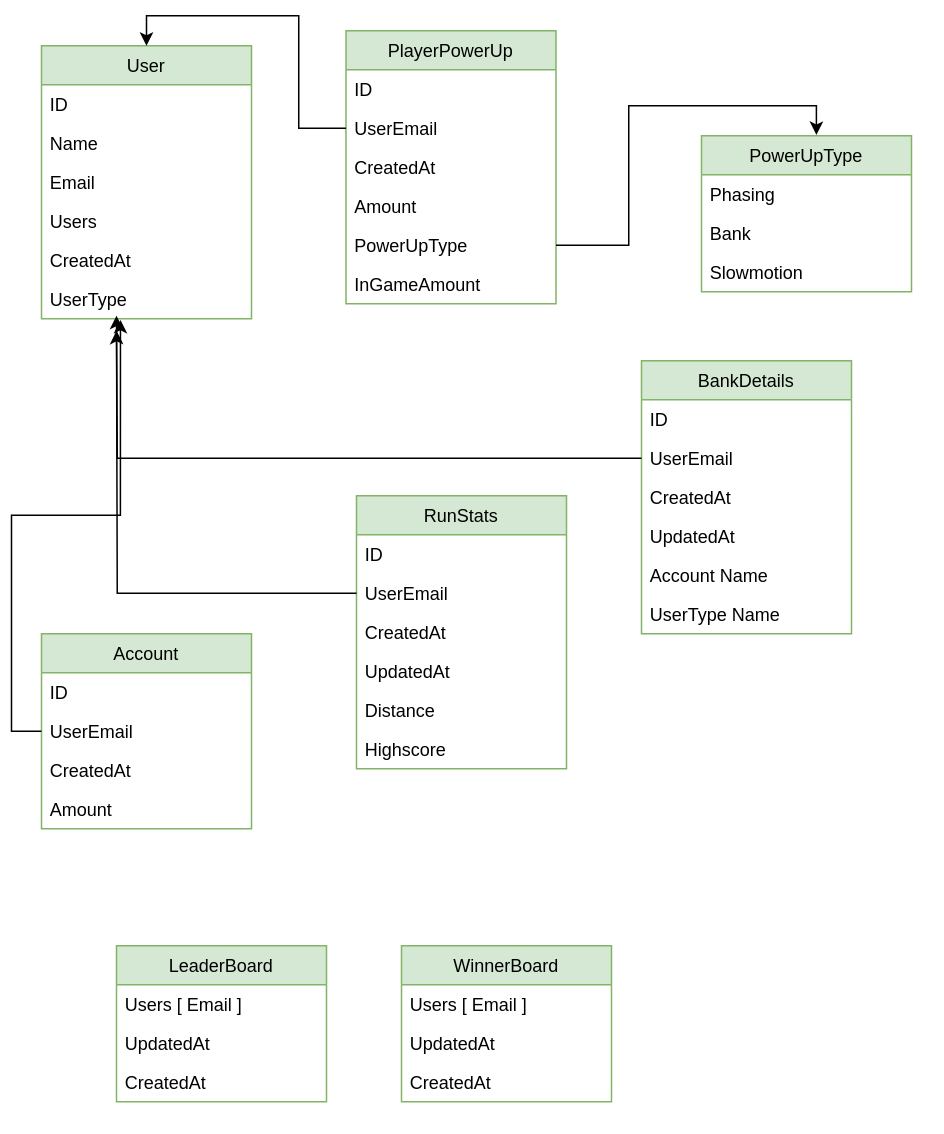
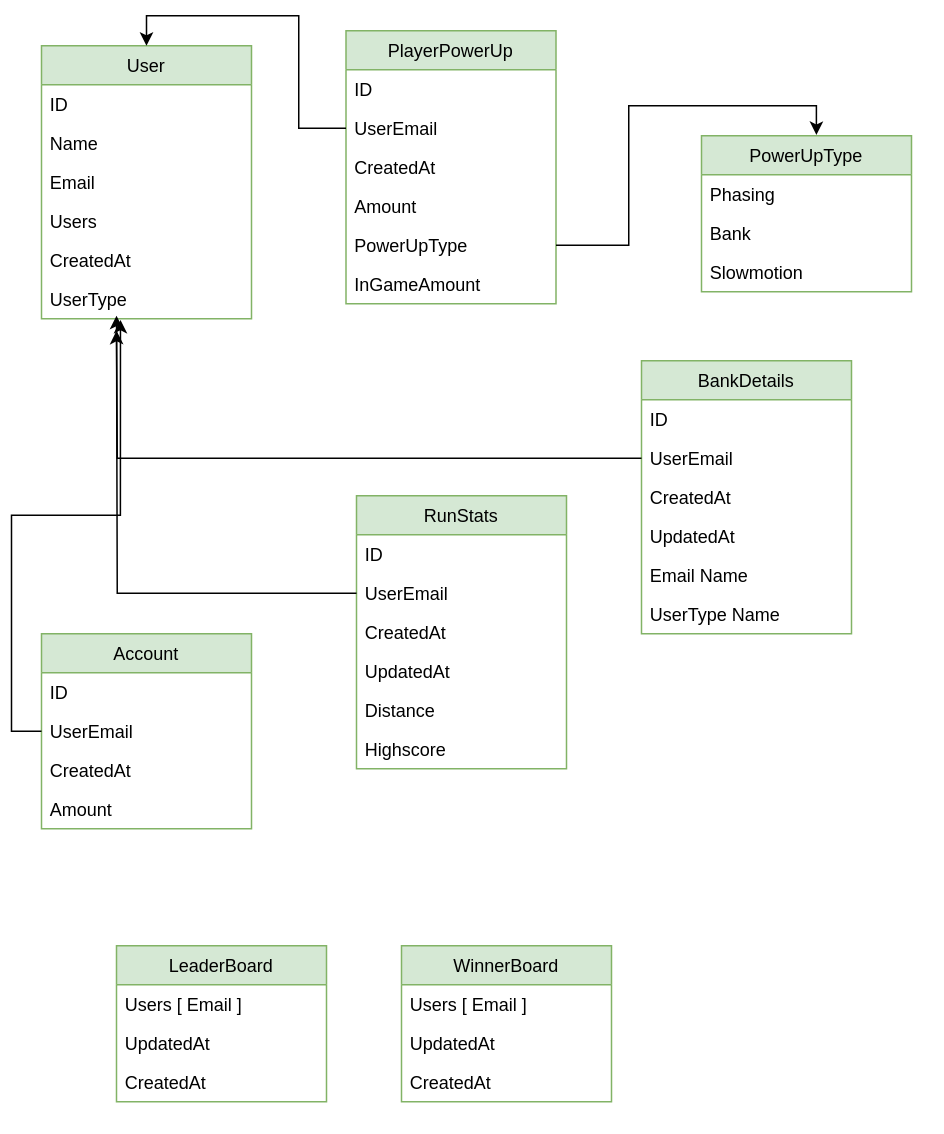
(708, 576) -> (693, 576)
